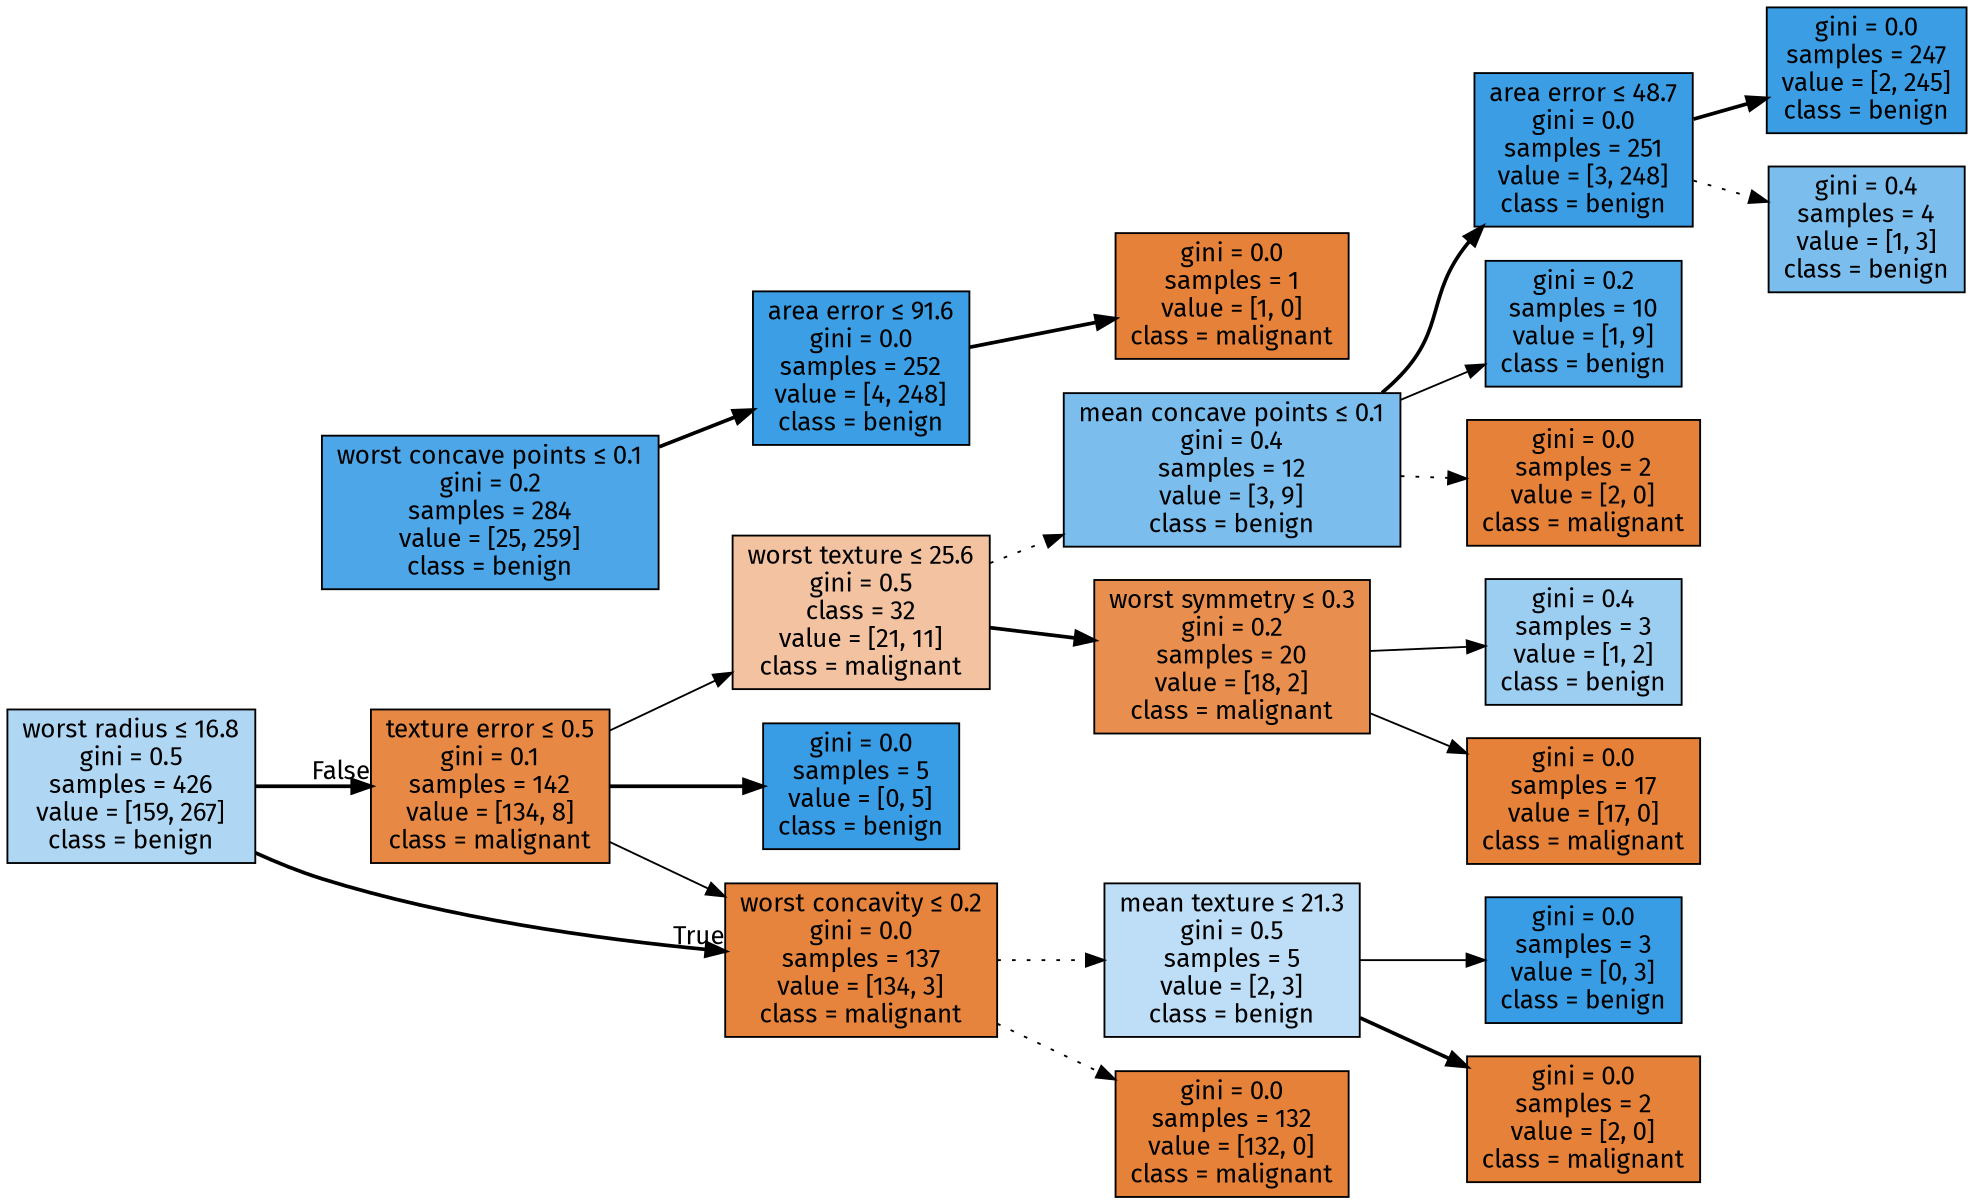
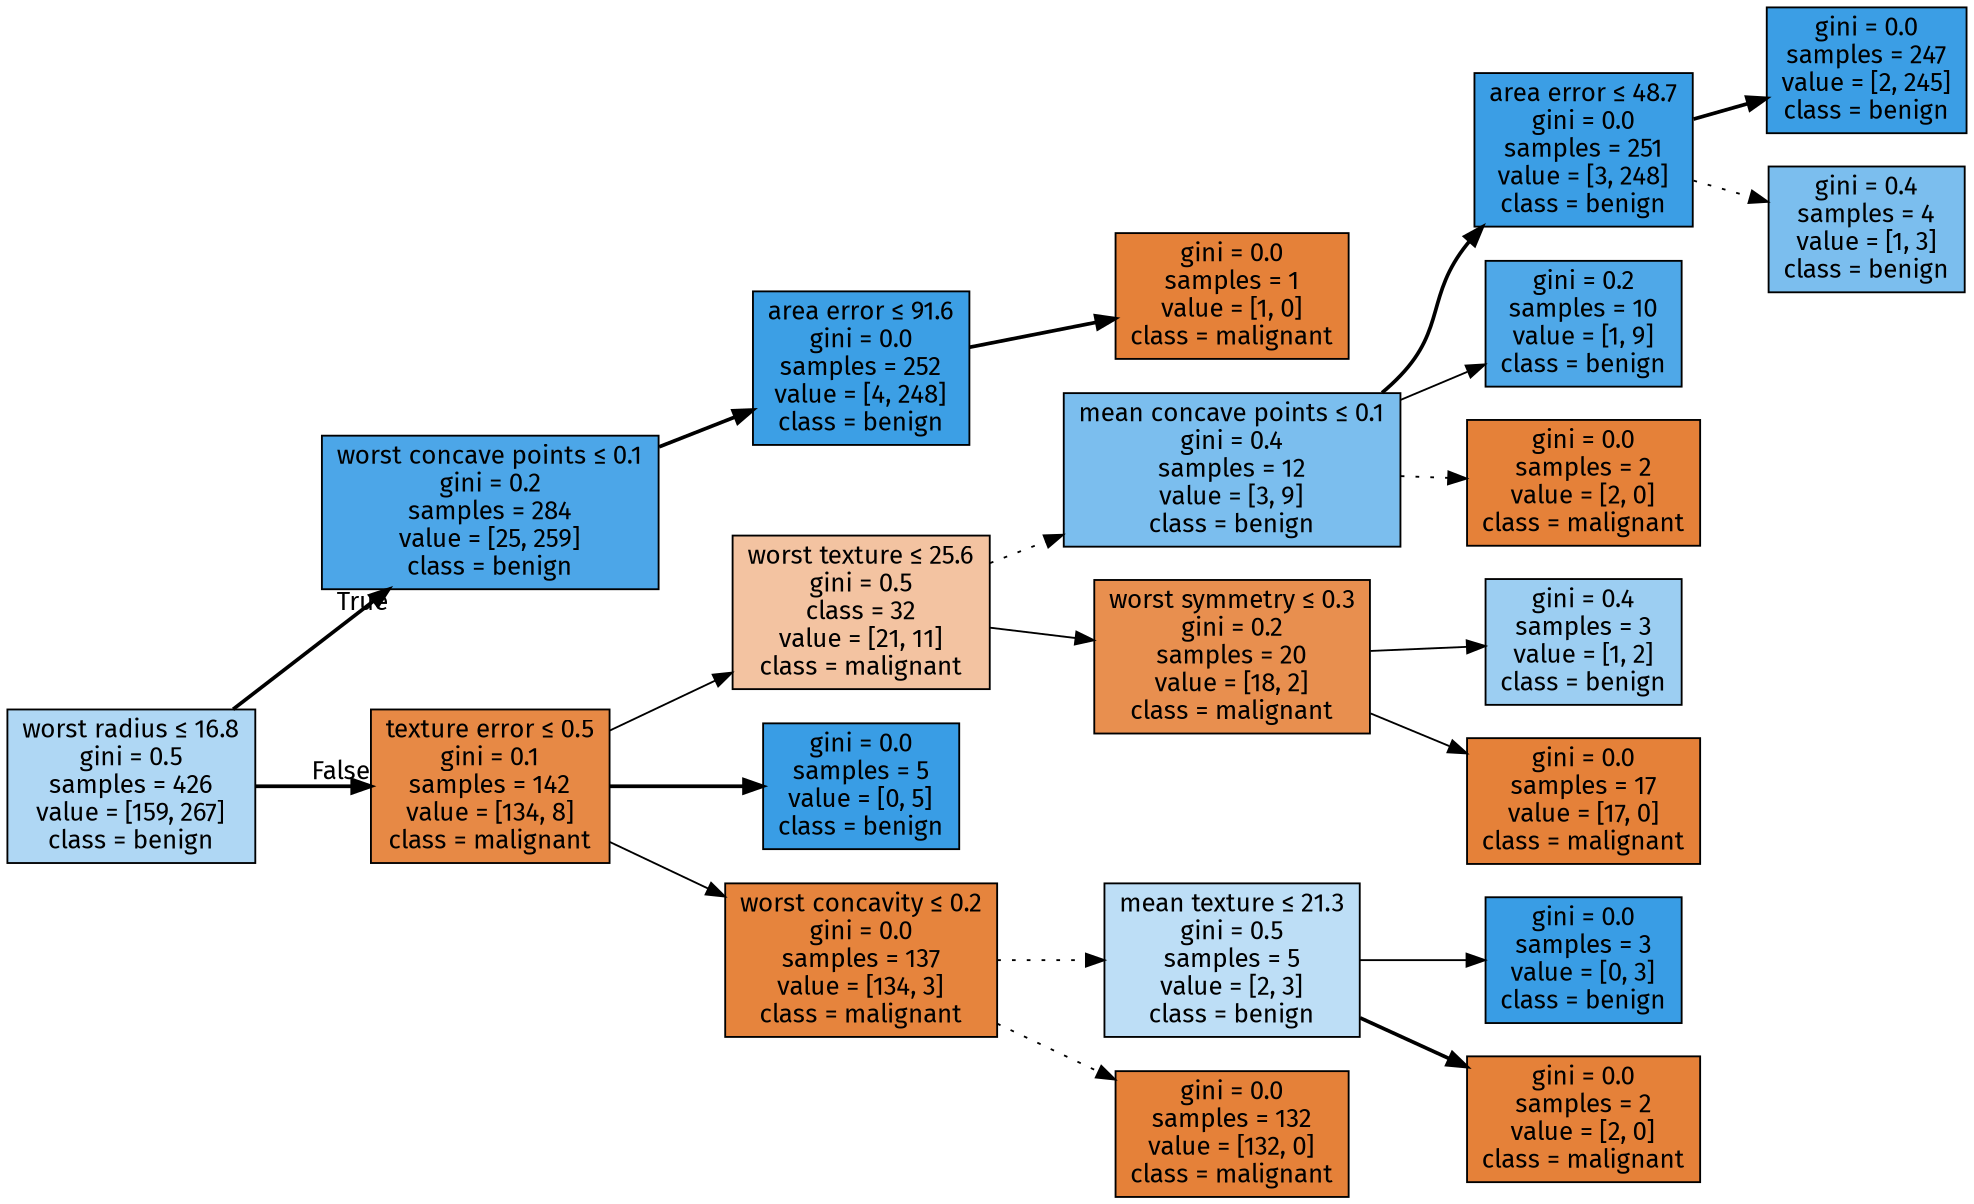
(1033, 633) -> (1033, 633)
(477, 917) -> (303, 655)
